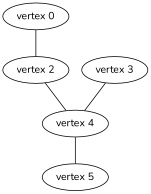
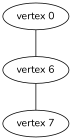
(36, 70) -> (36, 70)
(115, 70) -> none
(75, 124) -> (36, 124)
(75, 177) -> none
